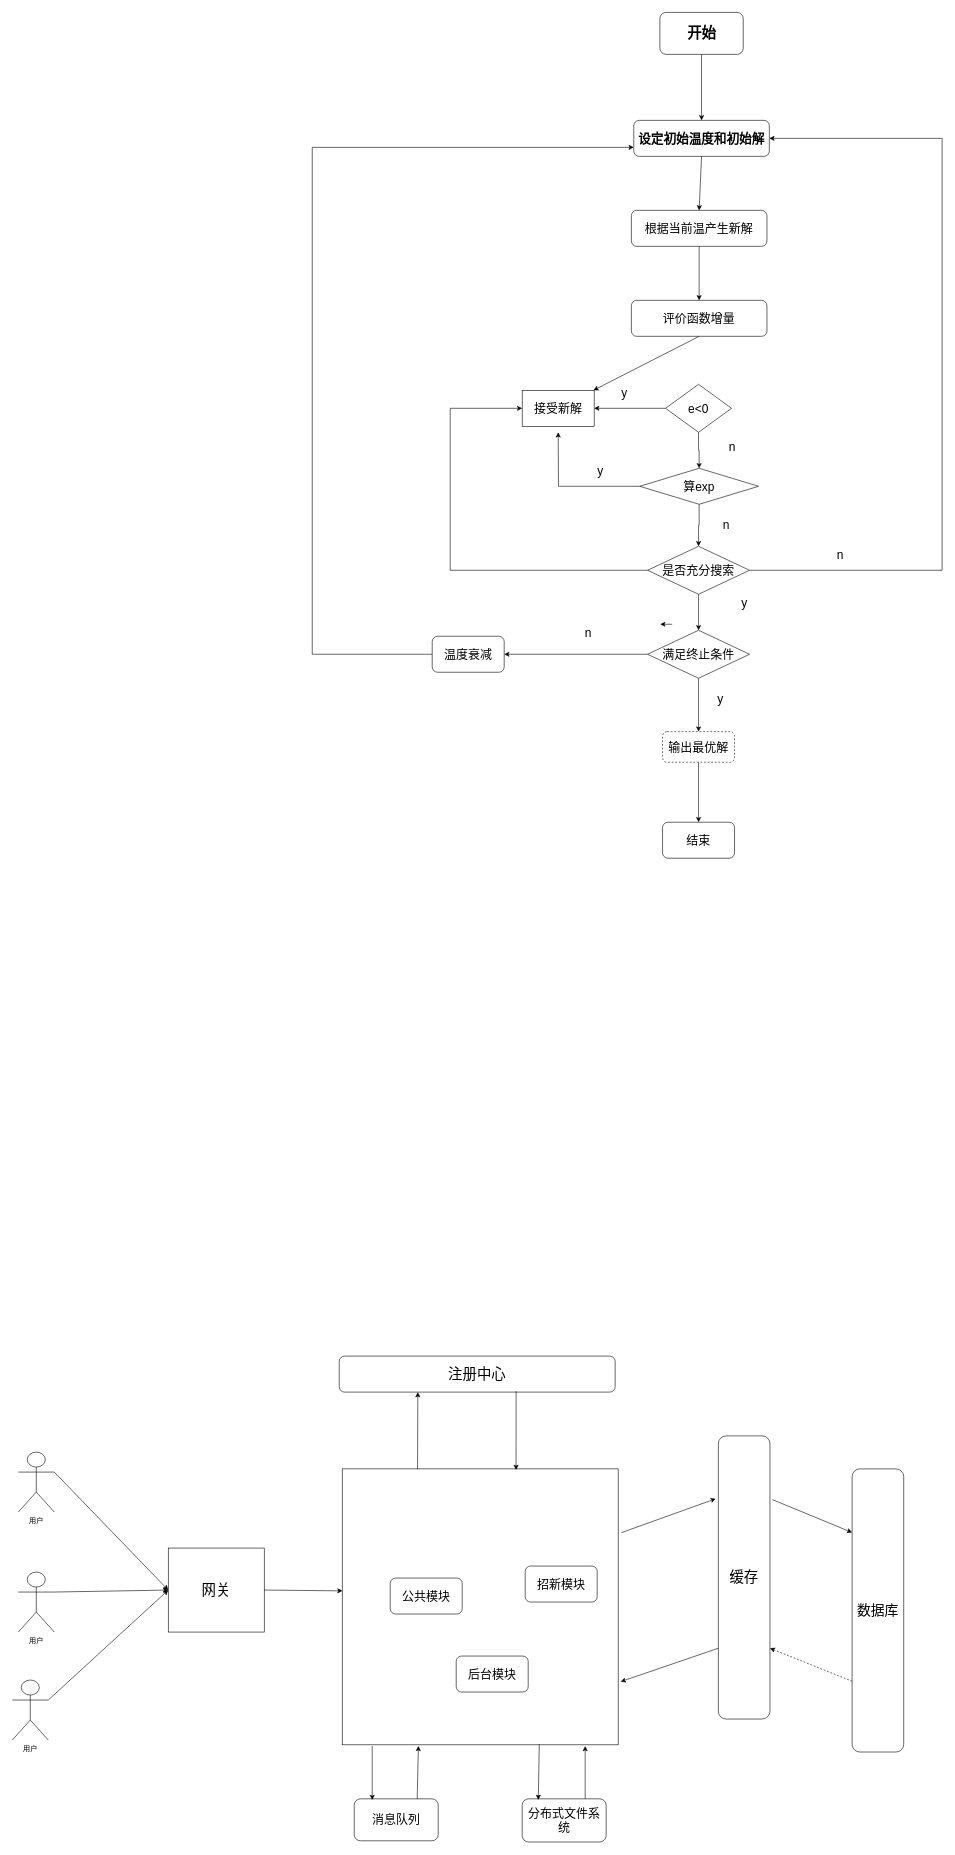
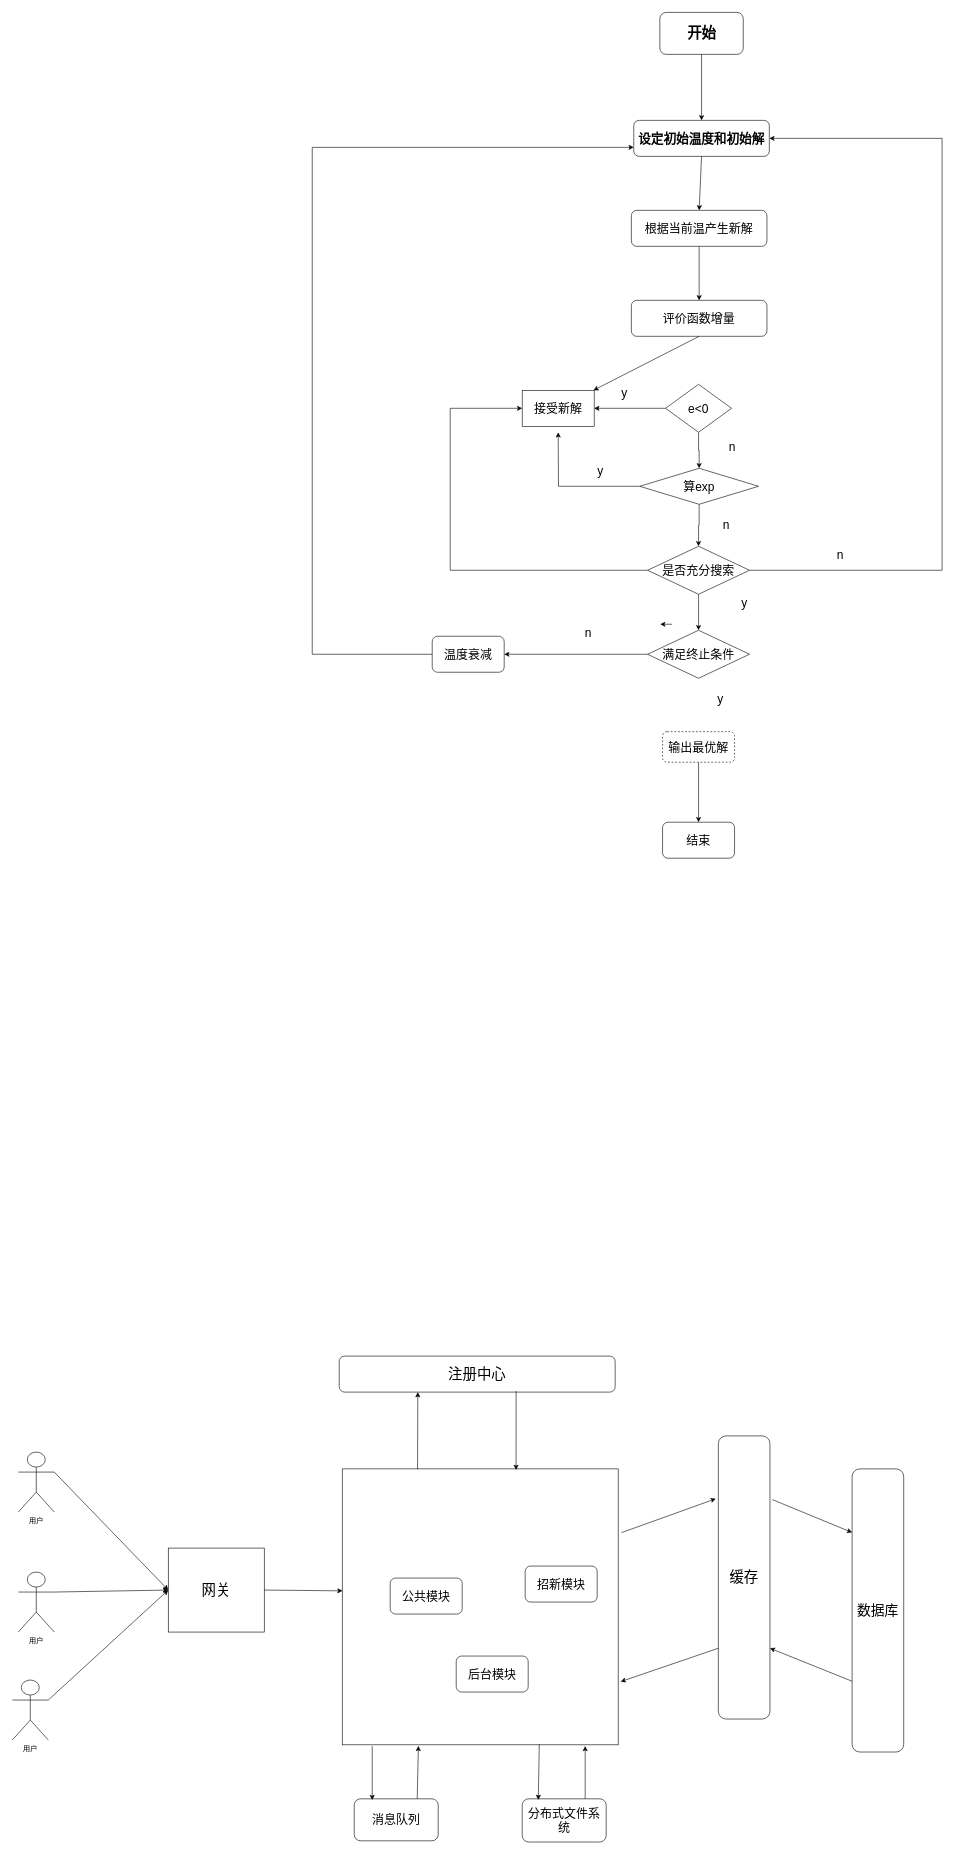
(699, 703) -> none
(813, 1666) -> (813, 1666)
